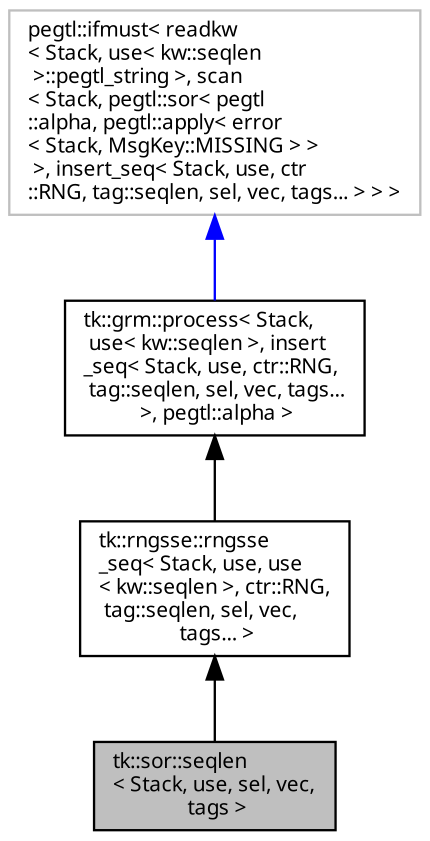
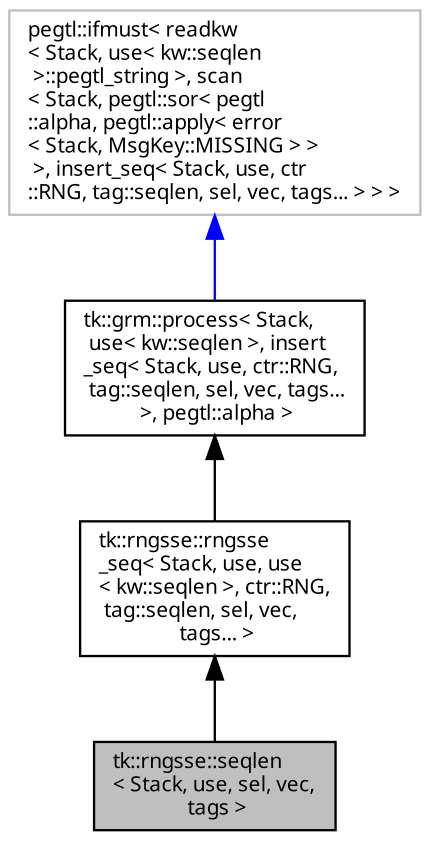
(215, 786) -> (215, 786)
